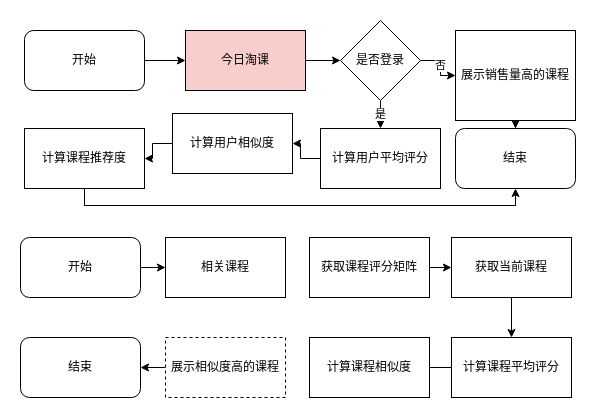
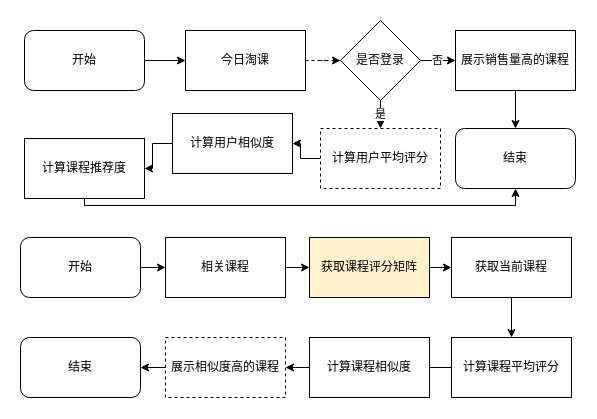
(246, 61) -> (246, 61)
(324, 61) -> (324, 61)
(516, 76) -> (516, 61)
(85, 159) -> (85, 169)
(381, 159) -> (381, 159)
none -> (294, 268)
(370, 268) -> (370, 268)
none -> (294, 368)
